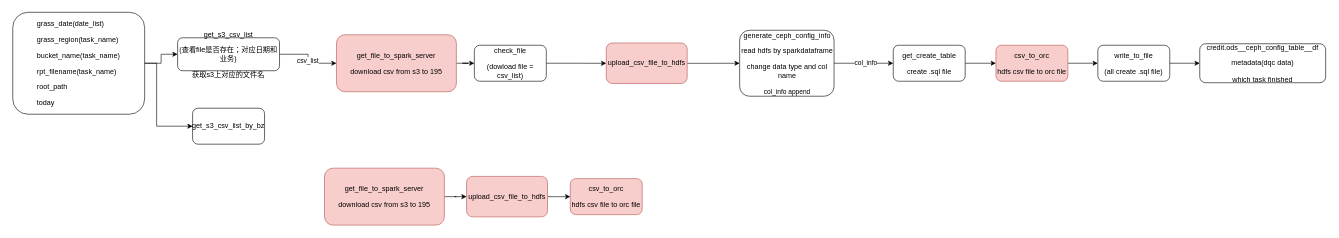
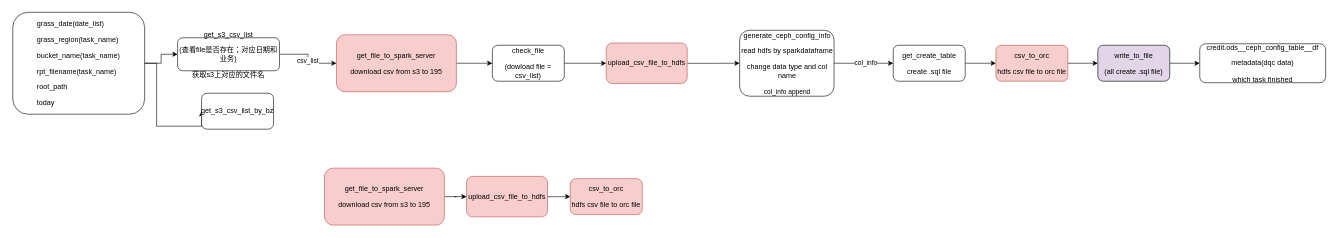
(510, 63) -> (528, 63)
(1134, 63) -> (1134, 63)
(228, 126) -> (237, 111)
